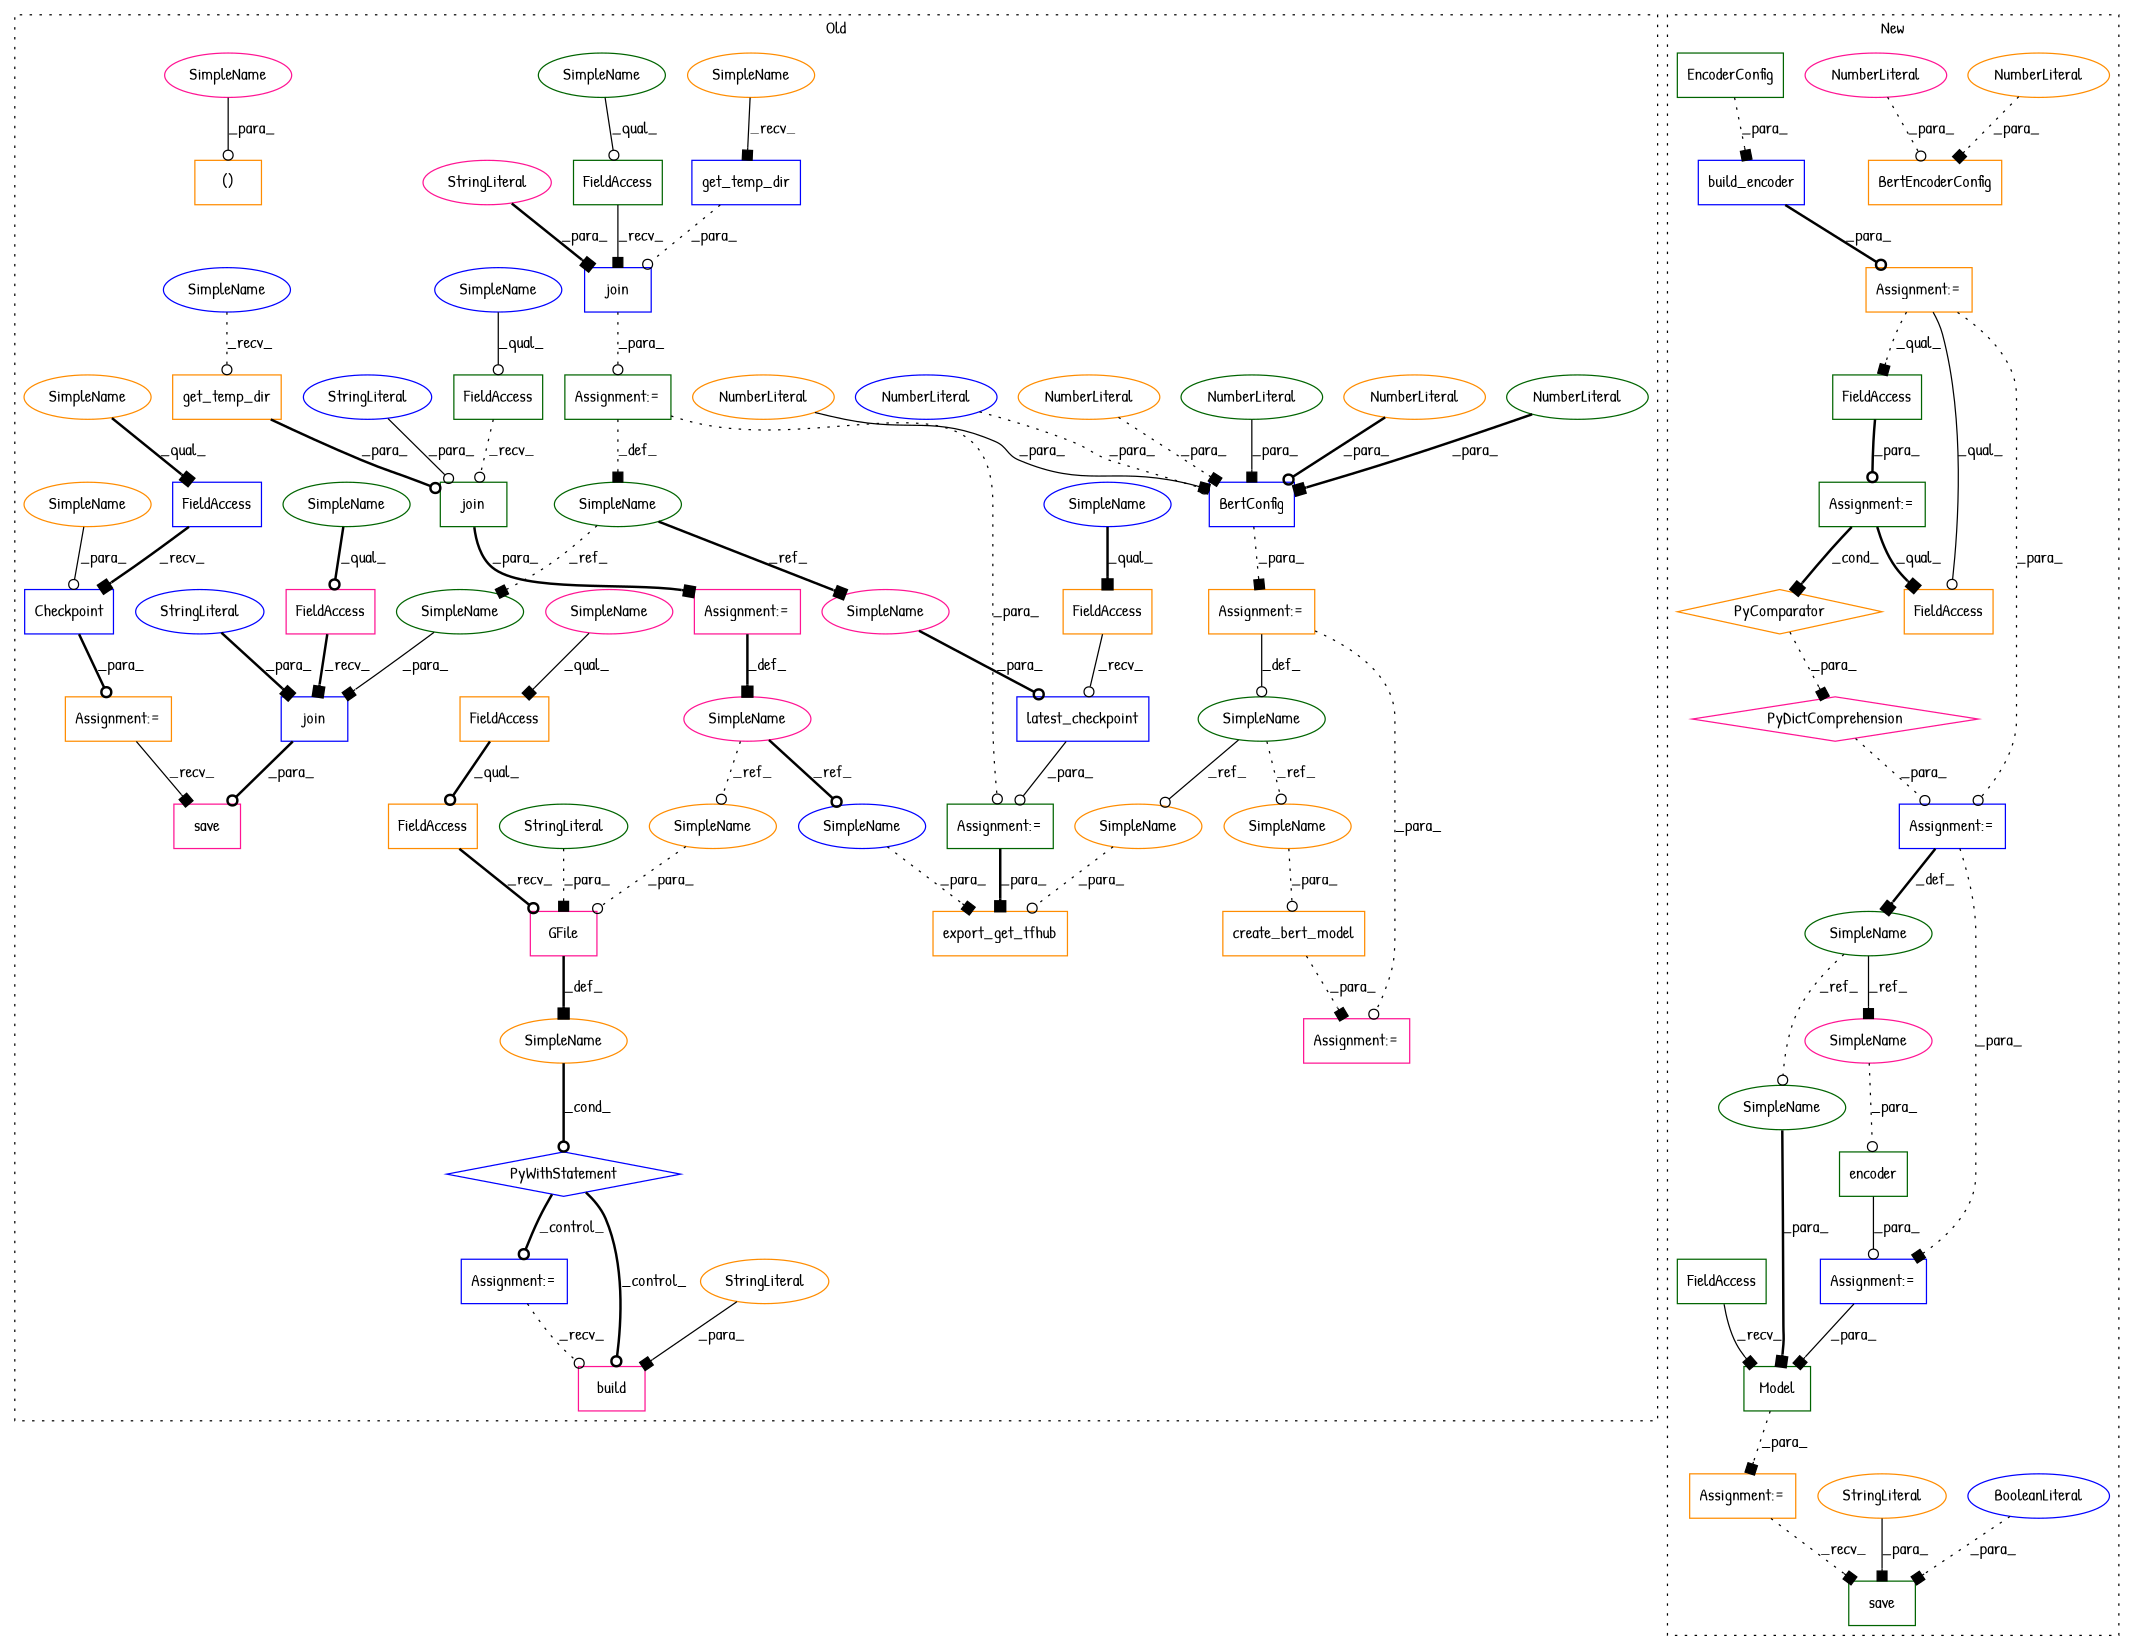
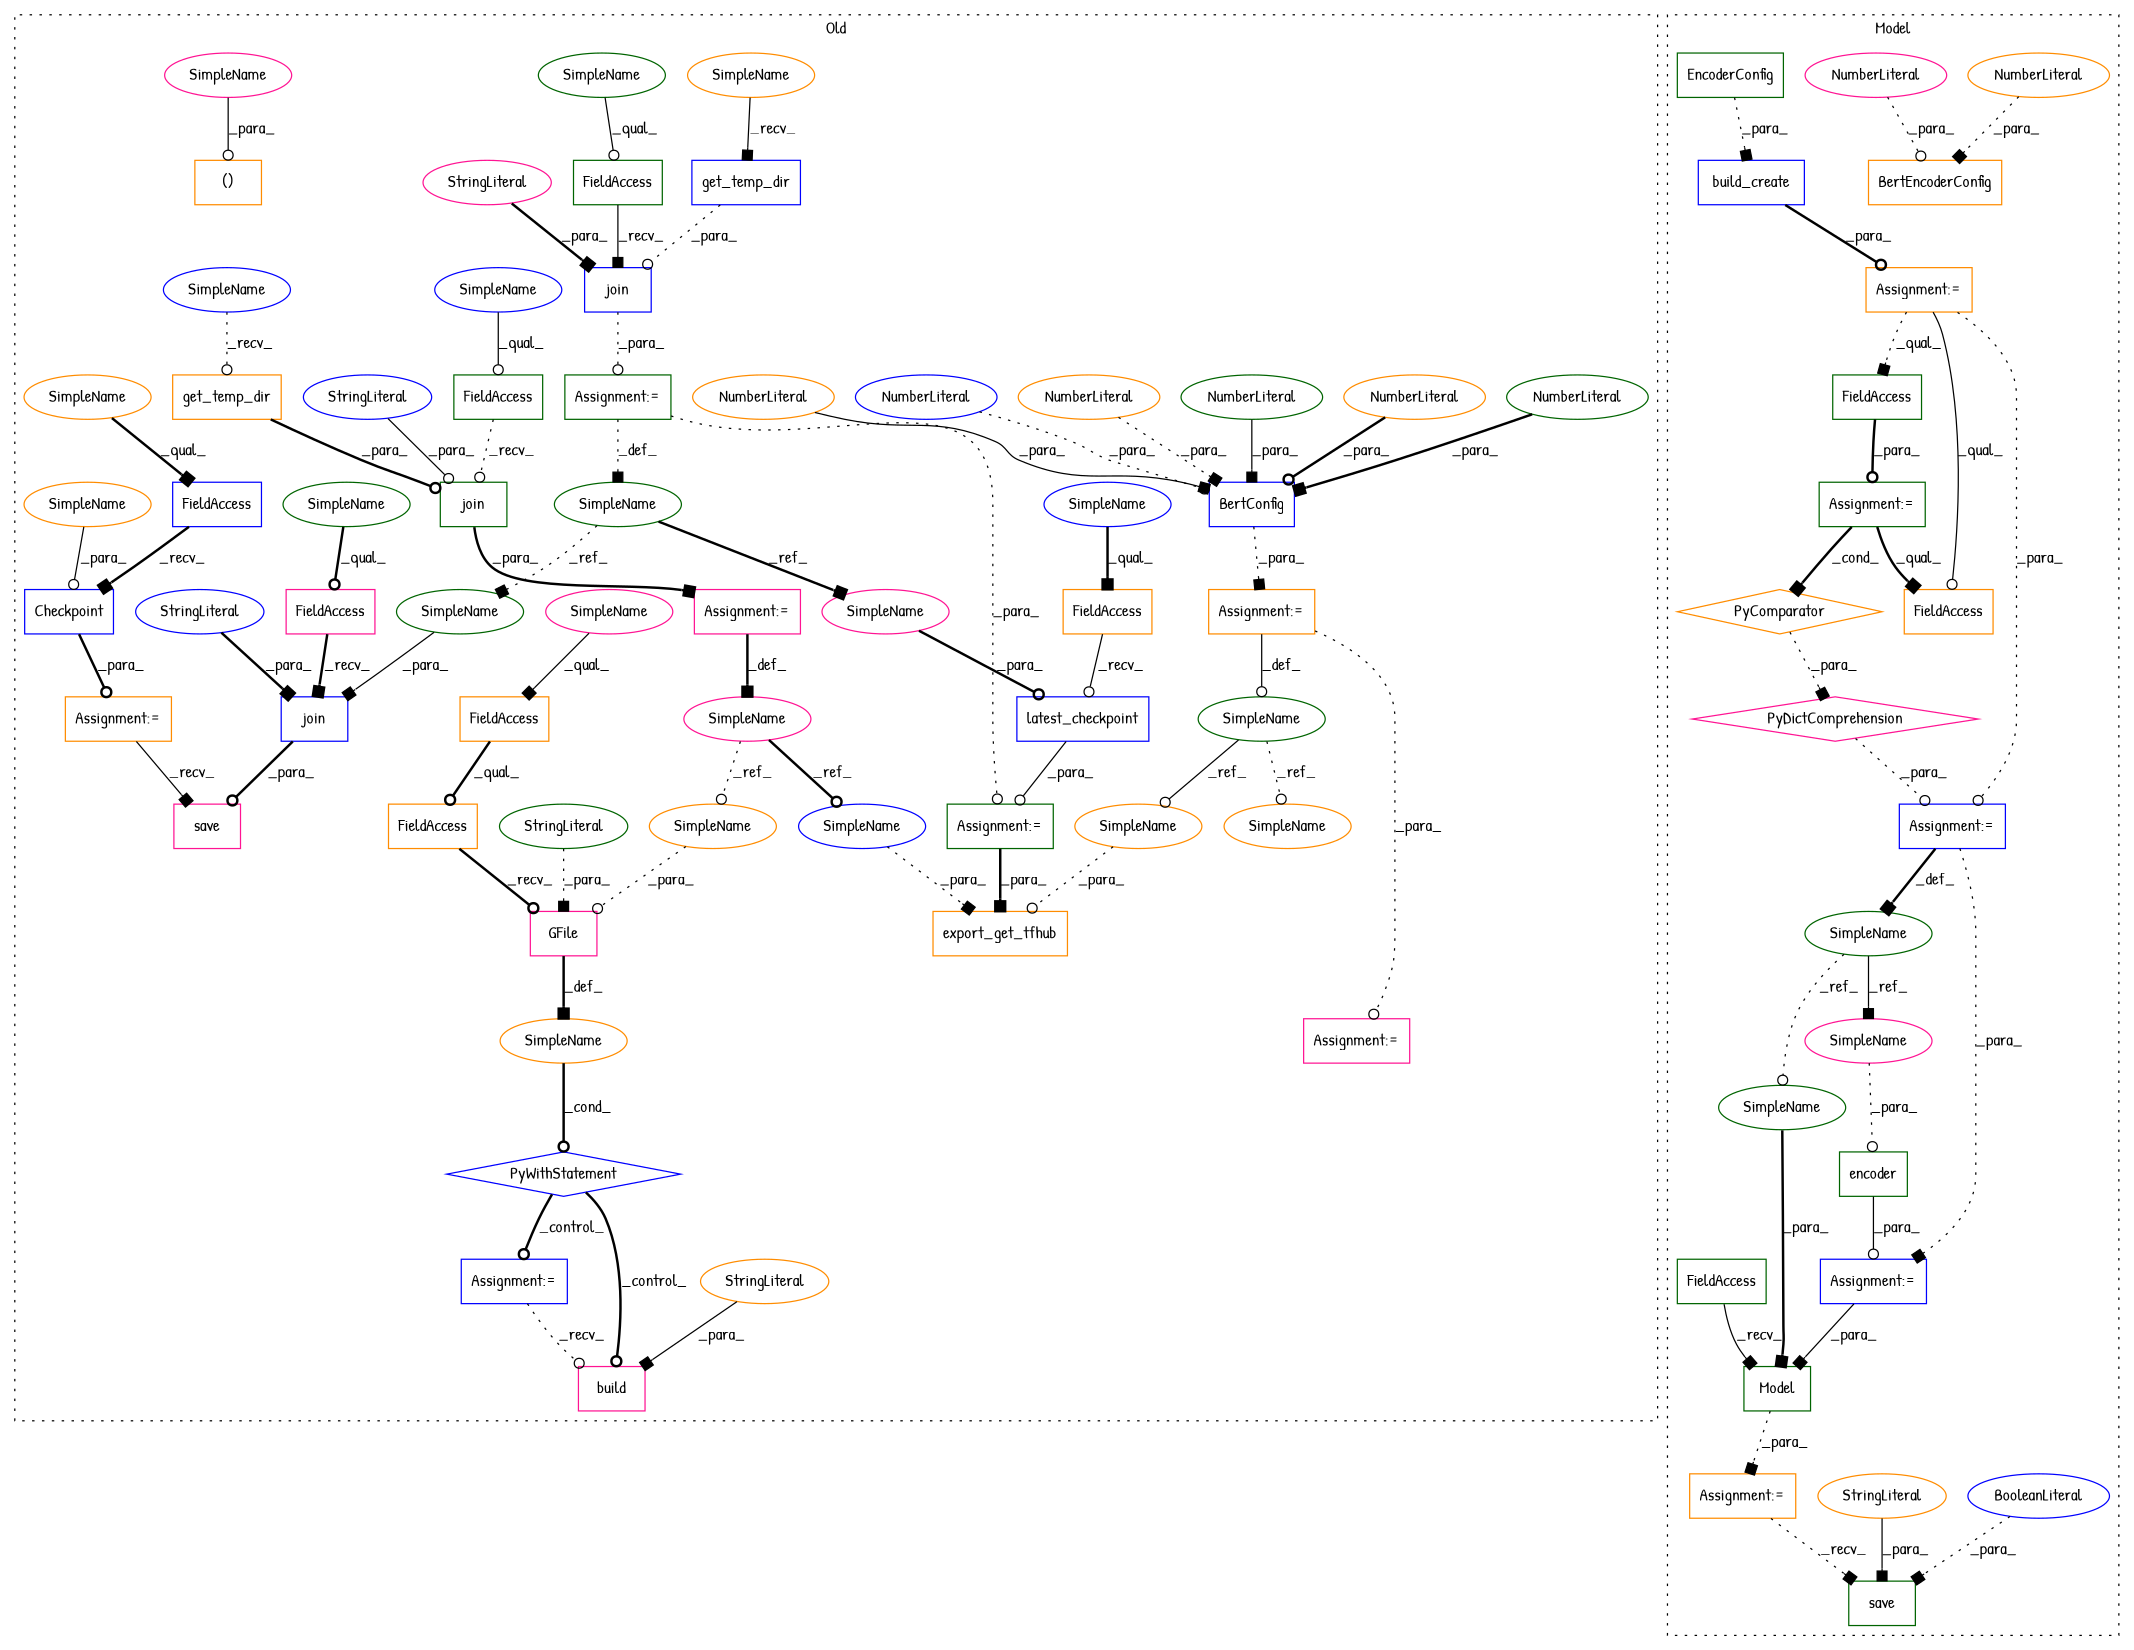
(1893, 29) -> (1893, 29)
(1751, 183) -> (1751, 183)
(1294, 934) -> none
